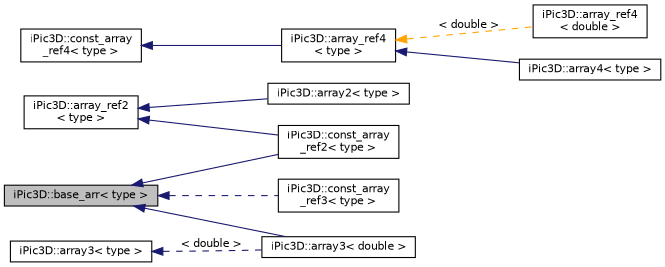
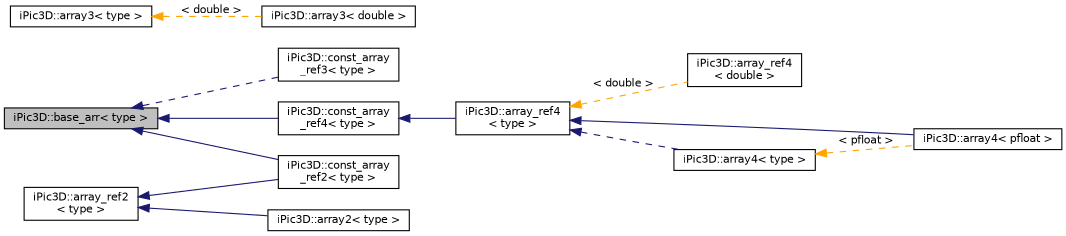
(463, 57) -> (630, 141)
none -> (988, 139)
(215, 222) -> (224, 118)
(212, 251) -> (212, 16)
